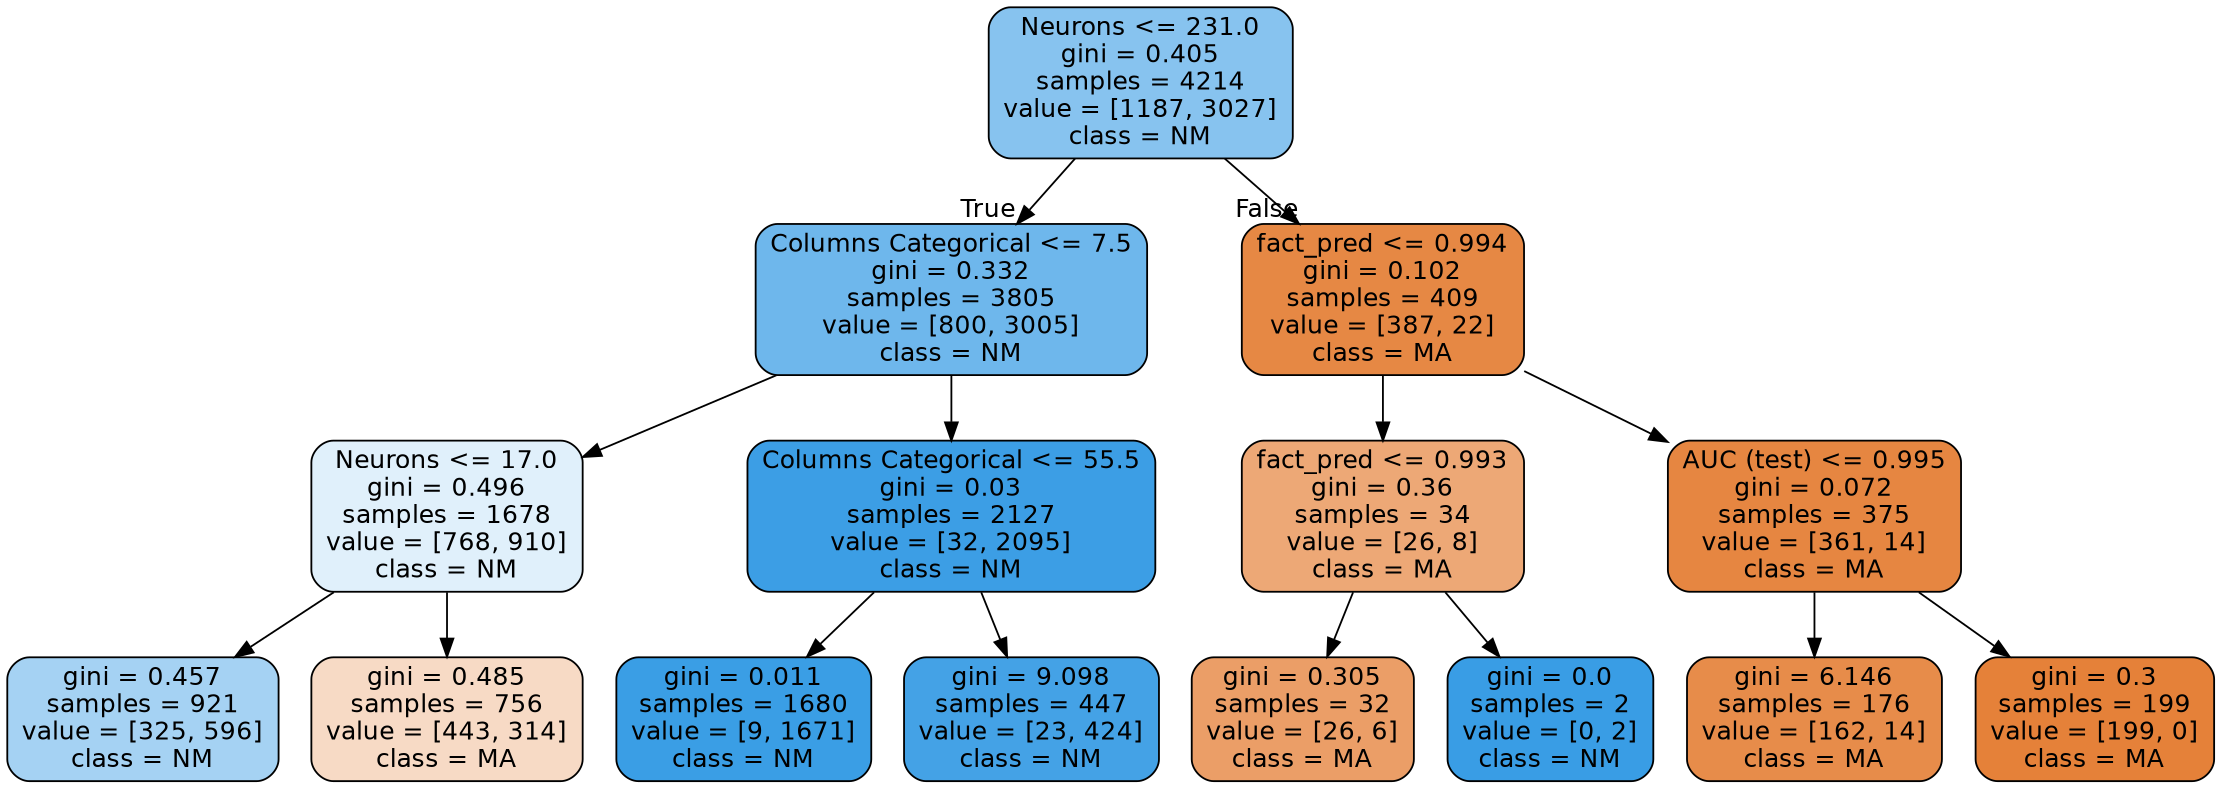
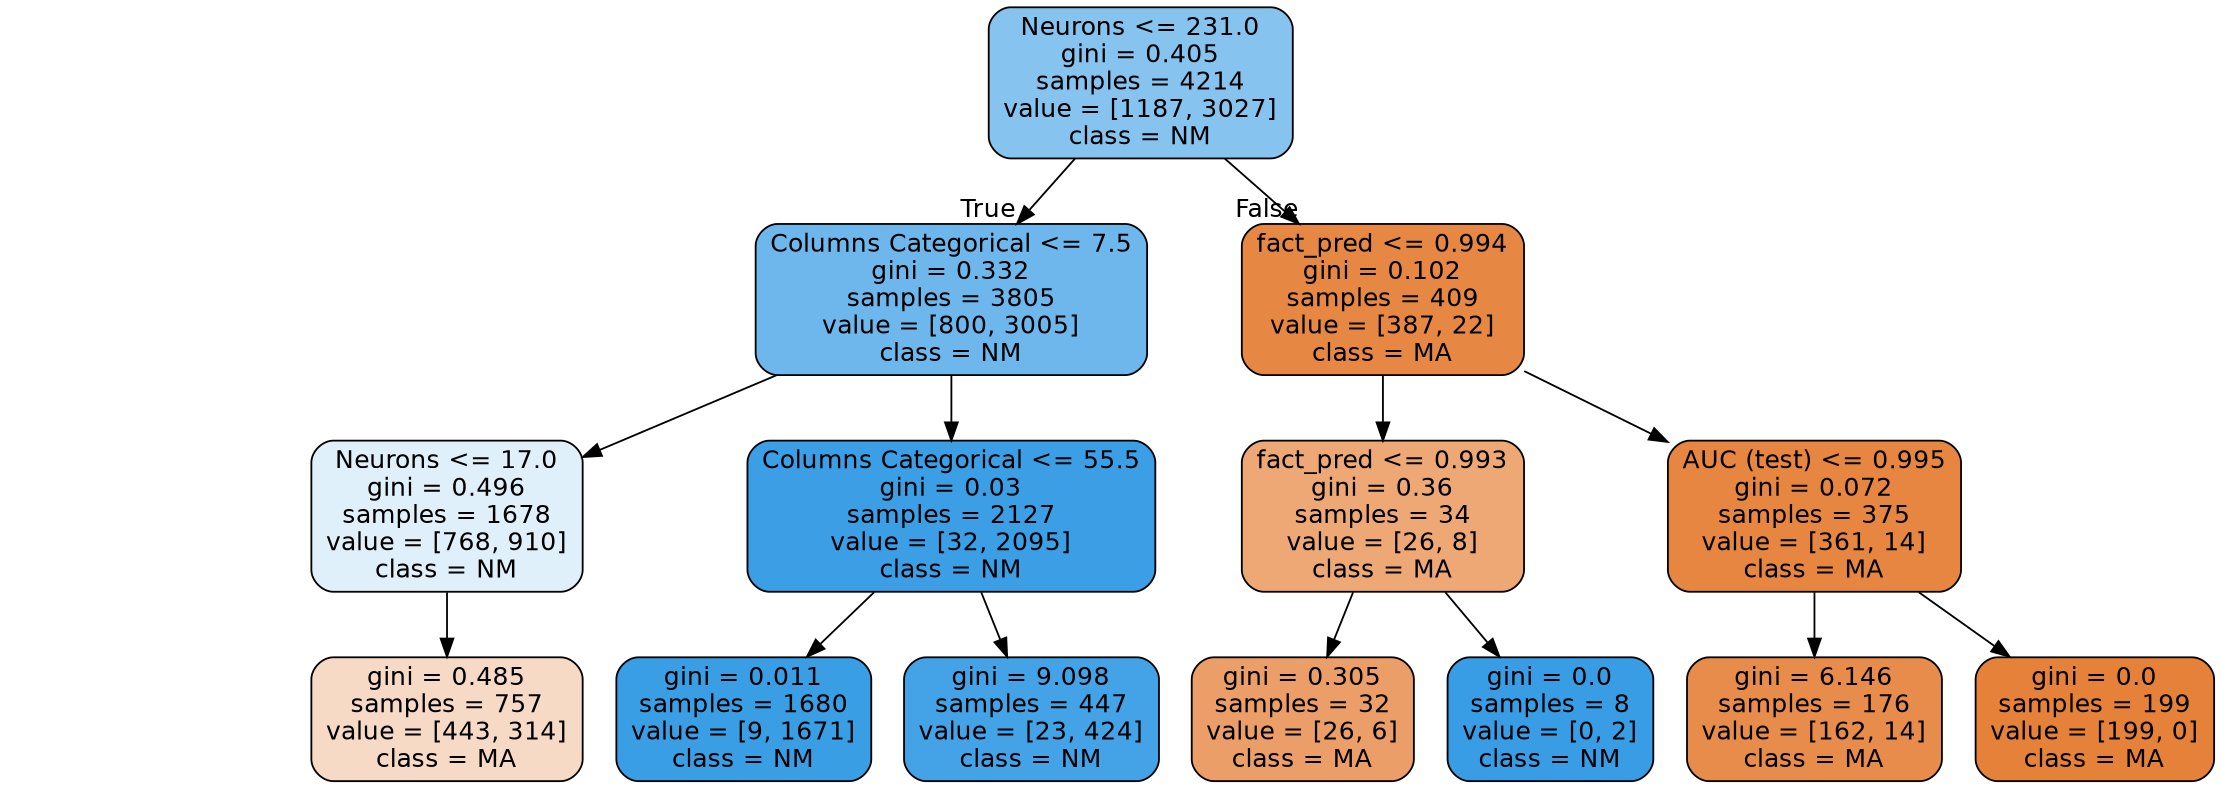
(143, 719) -> none
(447, 719) -> (447, 719)
(1550, 719) -> (1550, 719)
(2095, 719) -> (2095, 719)
